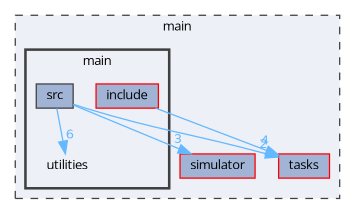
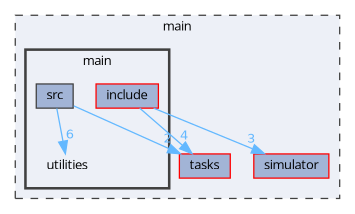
(131, 129) -> (203, 128)
